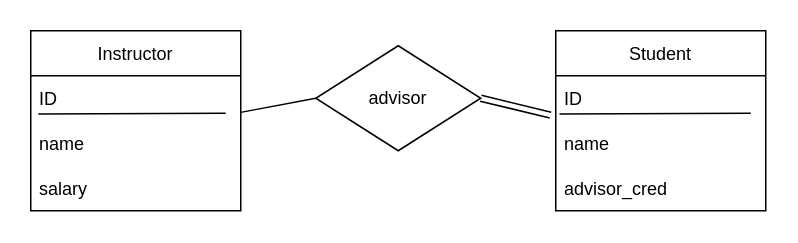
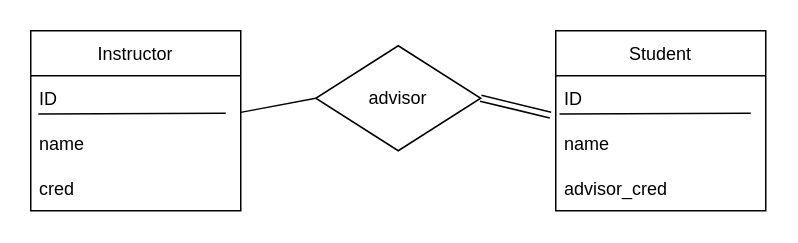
(67, 189) -> (59, 189)
